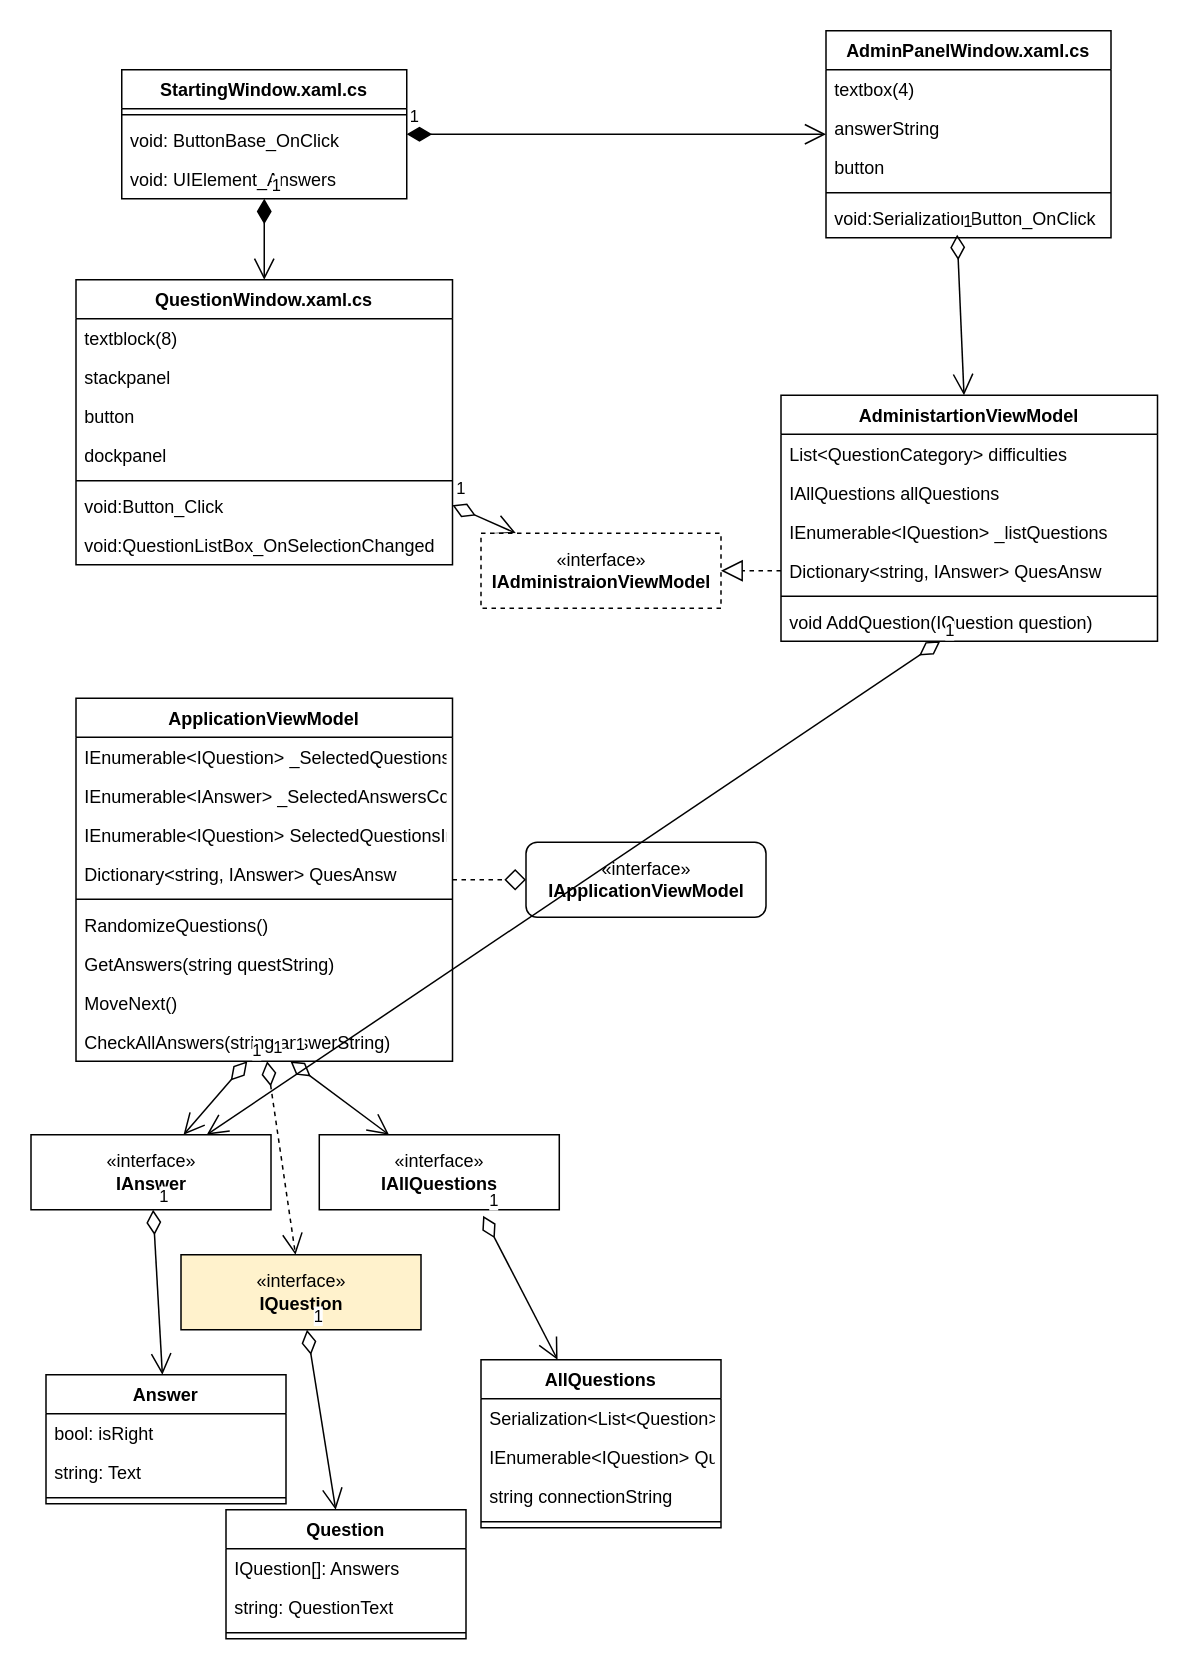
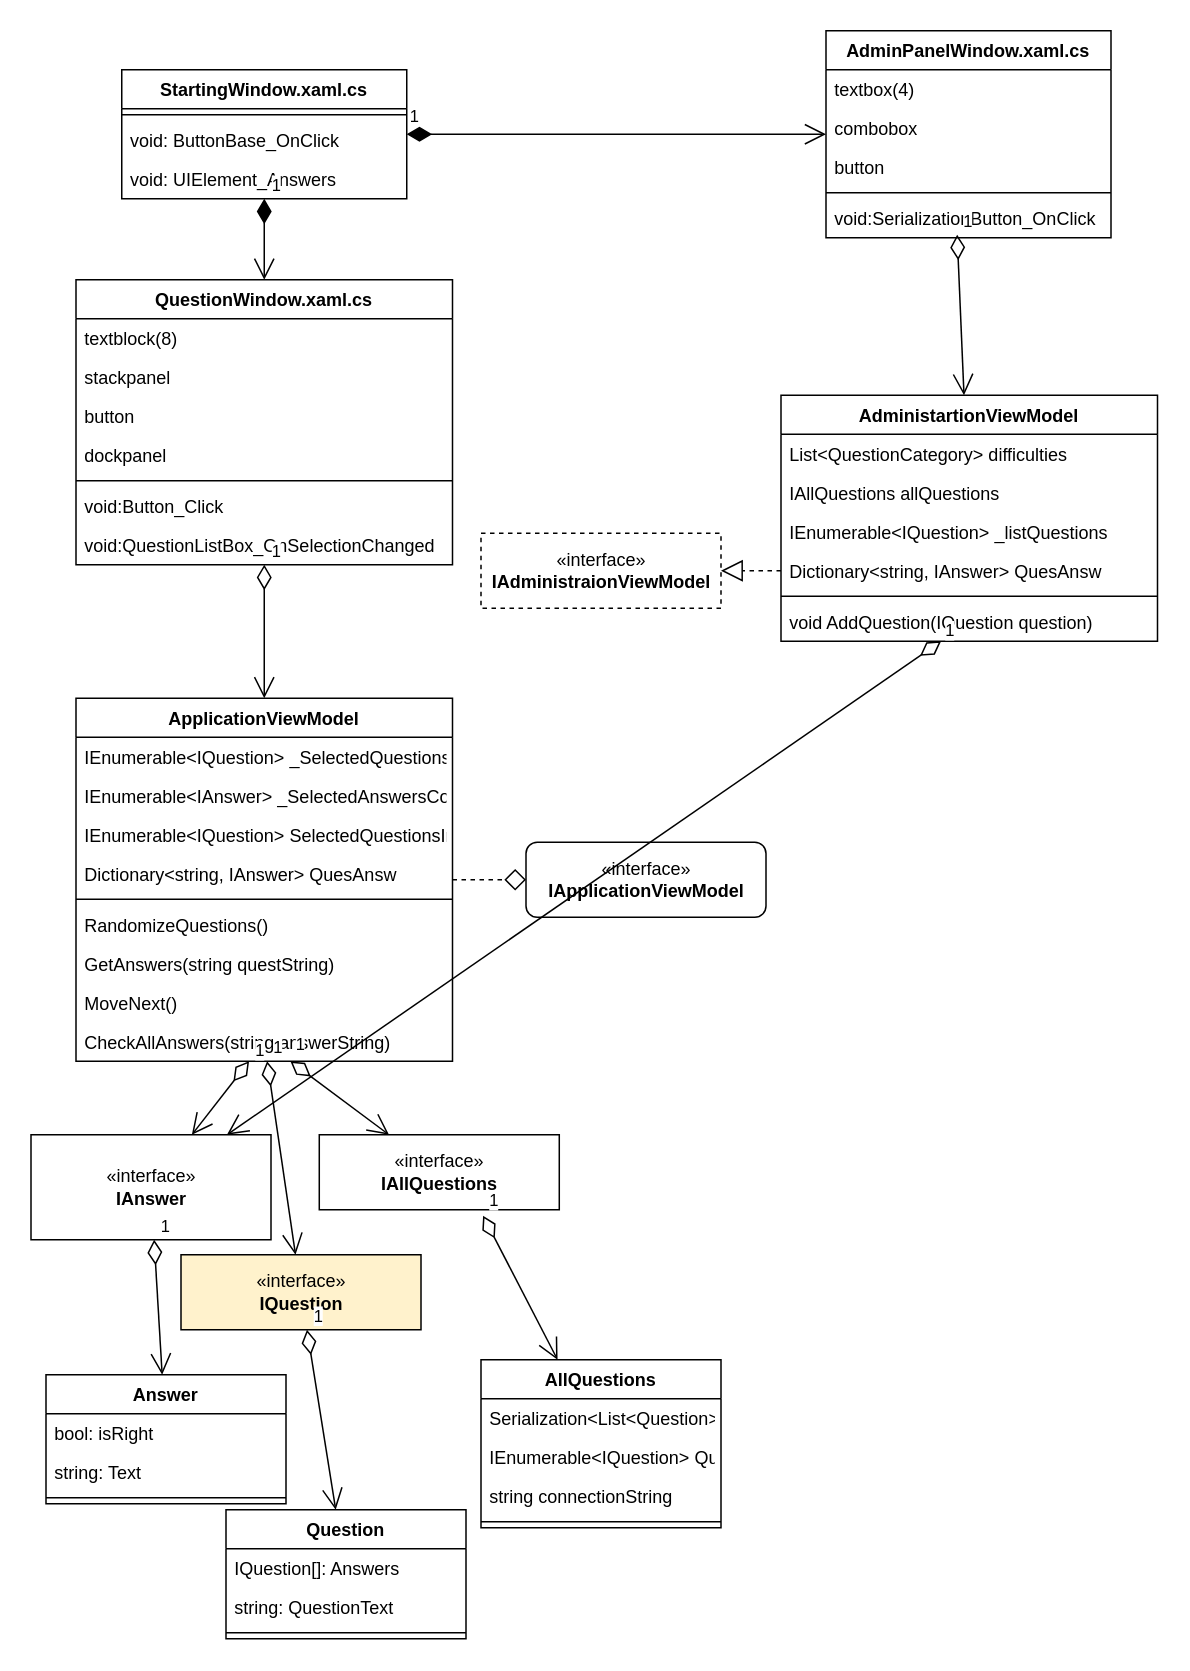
(892, 129) -> (874, 129)
(493, 523) -> (264, 642)
(283, 1169) -> (283, 1169)
(151, 1172) -> (151, 1187)
